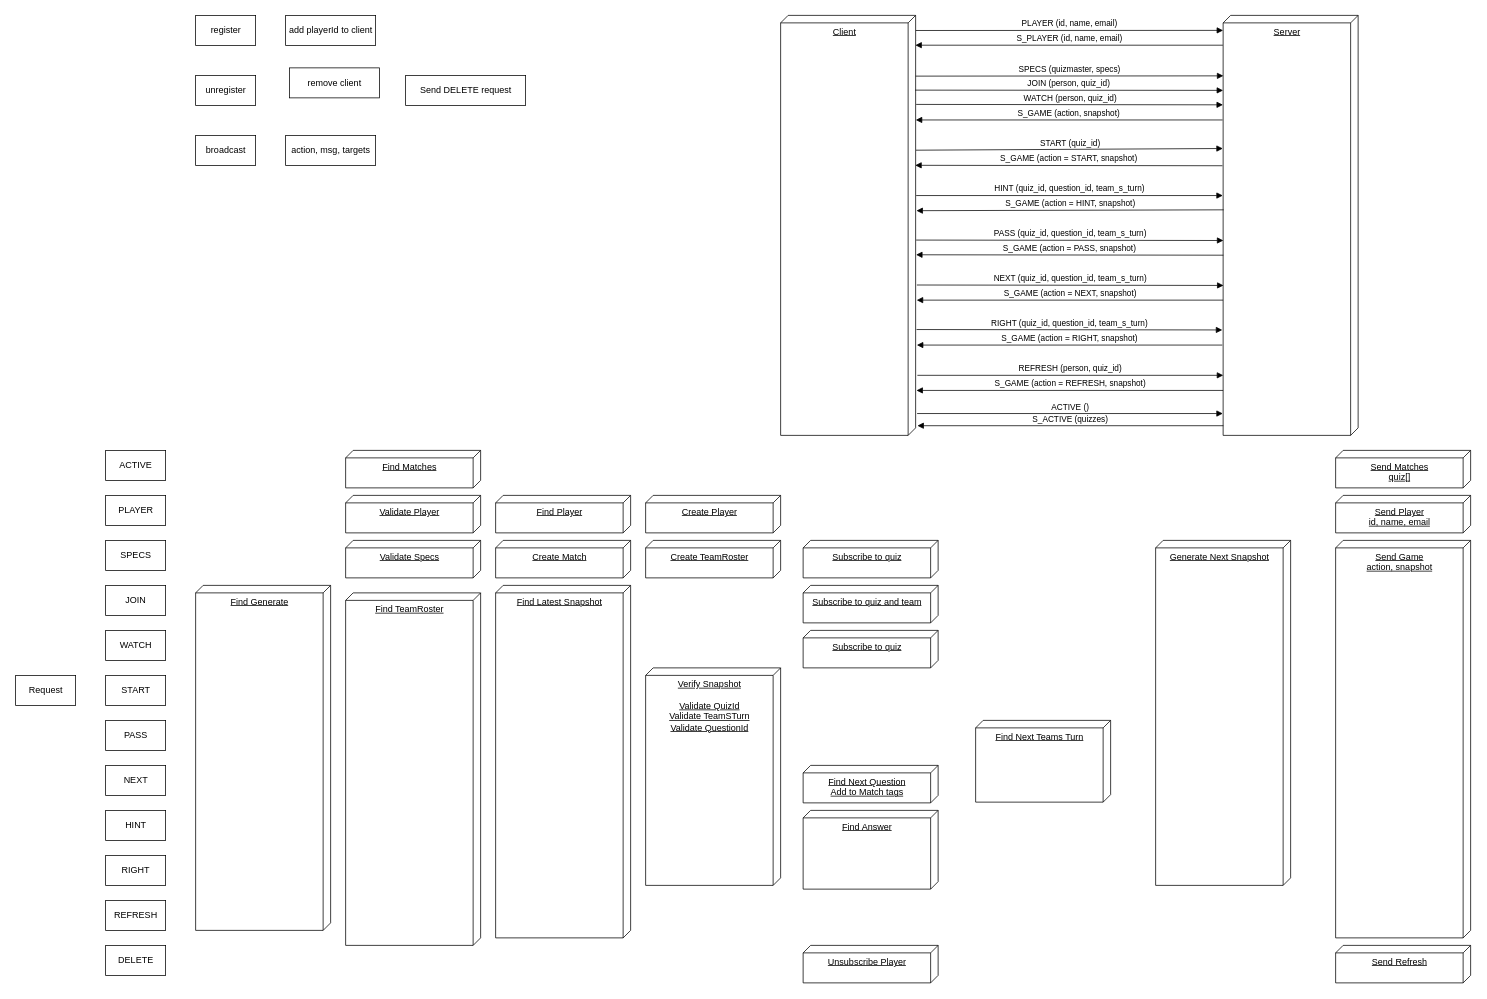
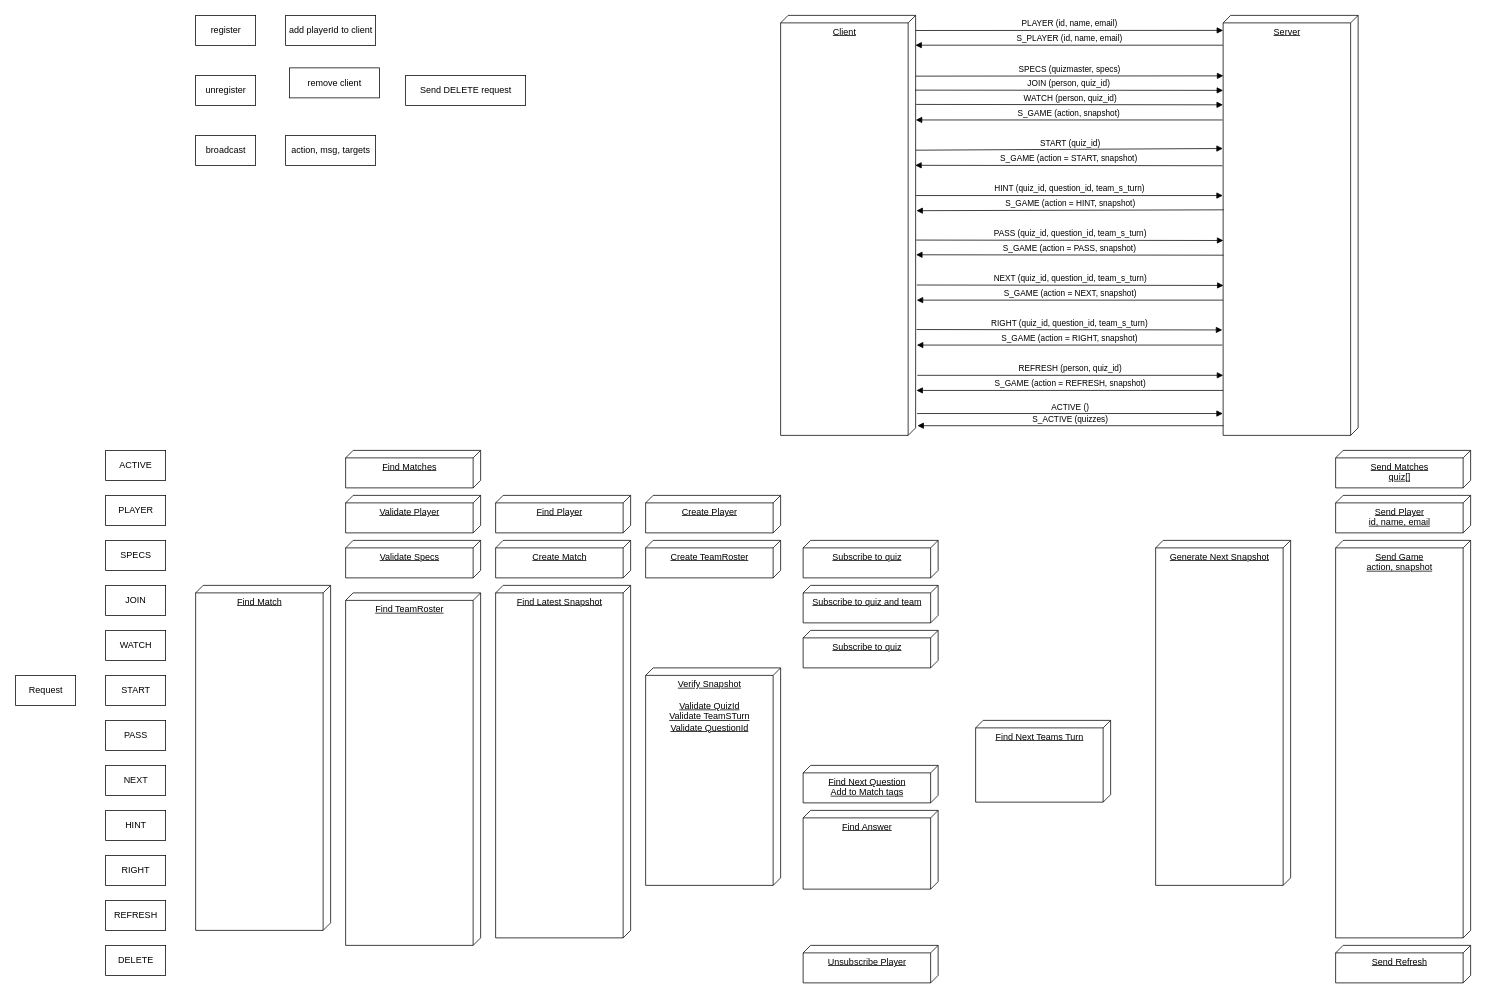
(260, 602) -> (260, 602)
